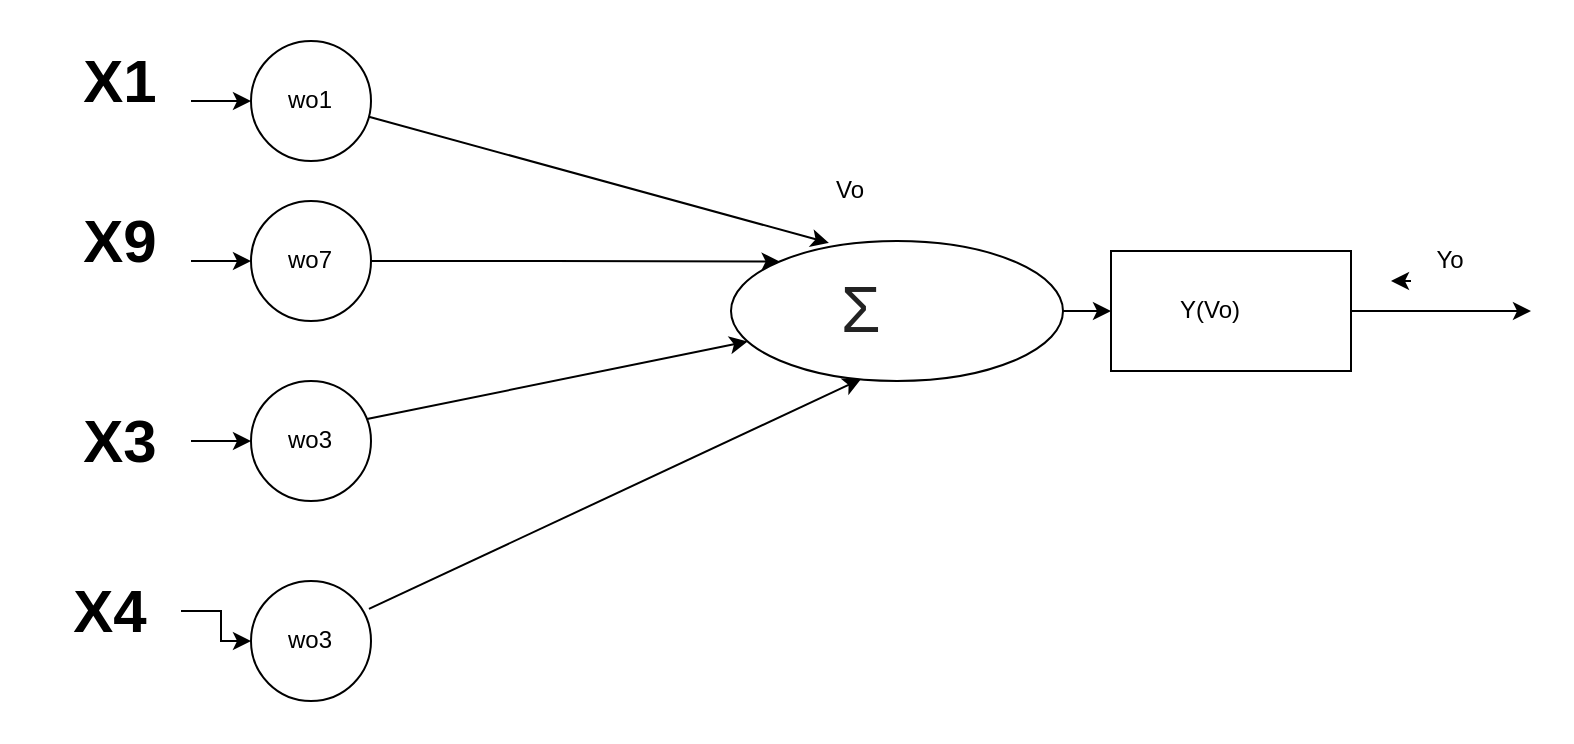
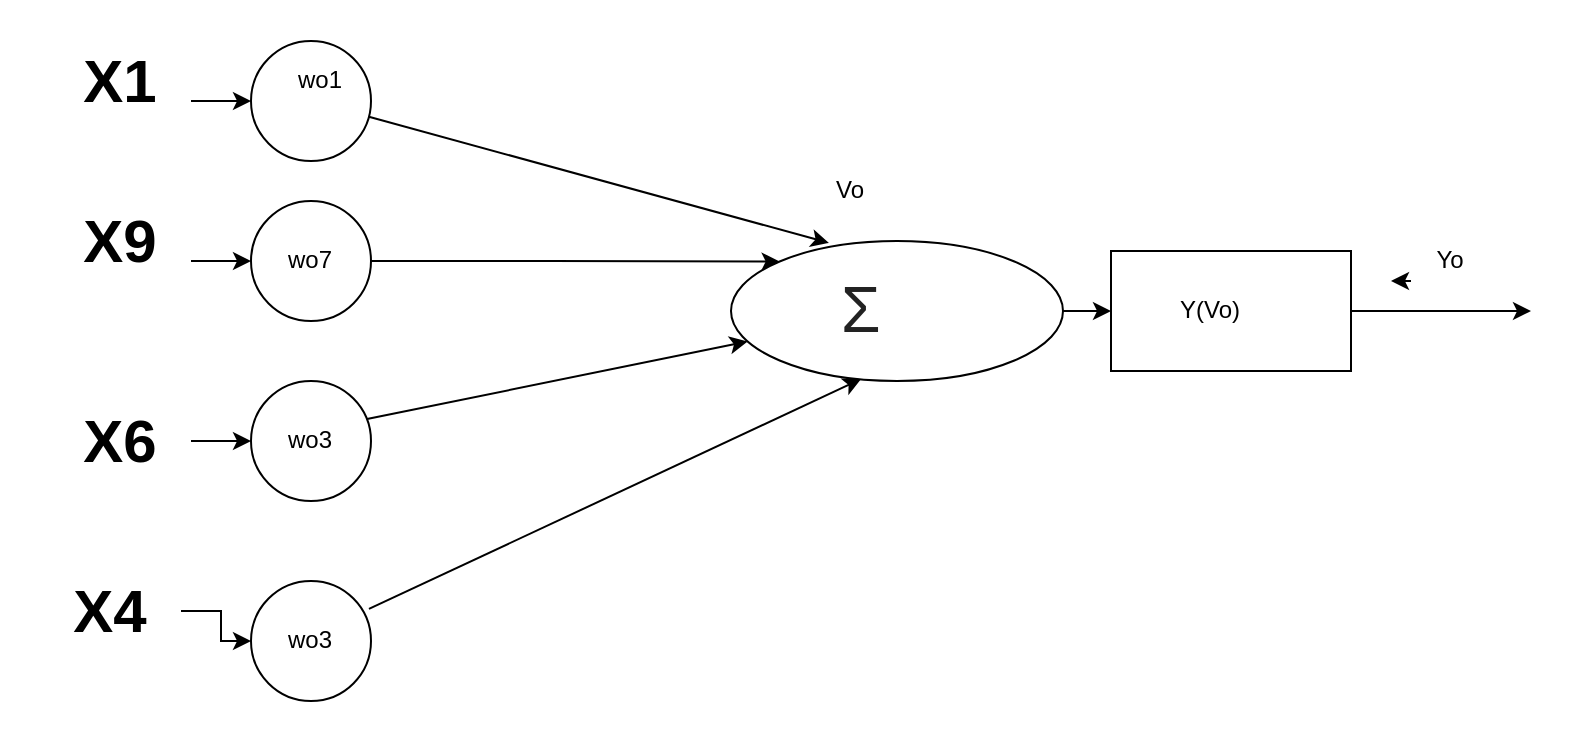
(311, 101) -> (321, 81)
(121, 441) -> (121, 441)
